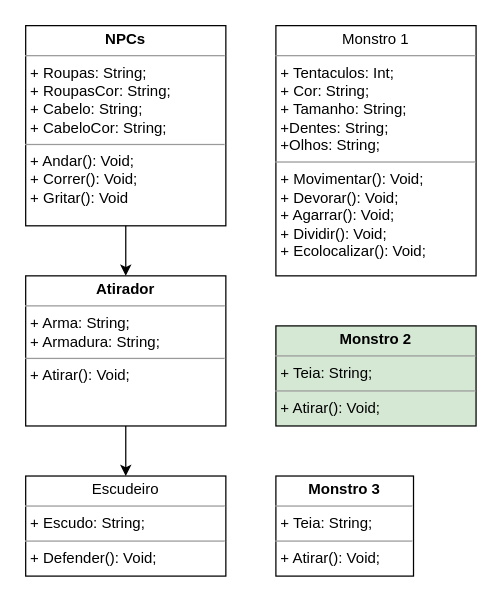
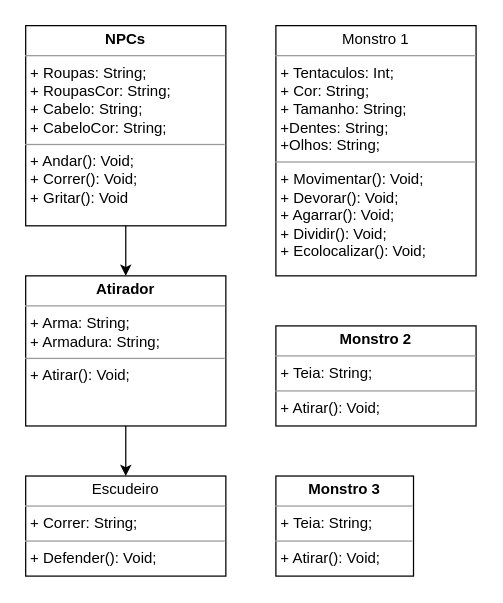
(376, 376) -> (376, 376)
(96, 503) -> (96, 503)
